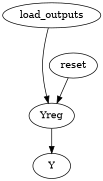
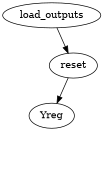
(43, 62) -> (61, 37)
(52, 166) -> none
